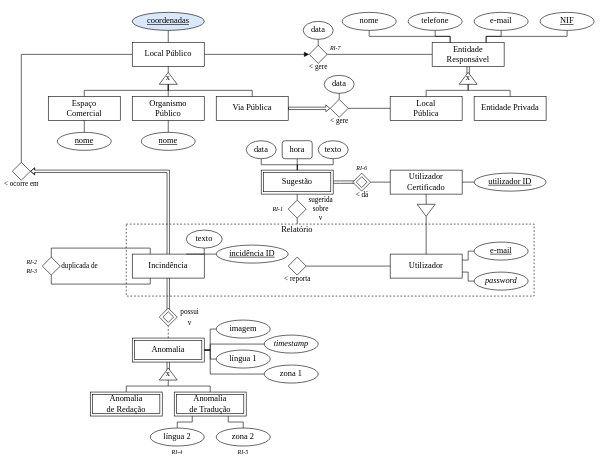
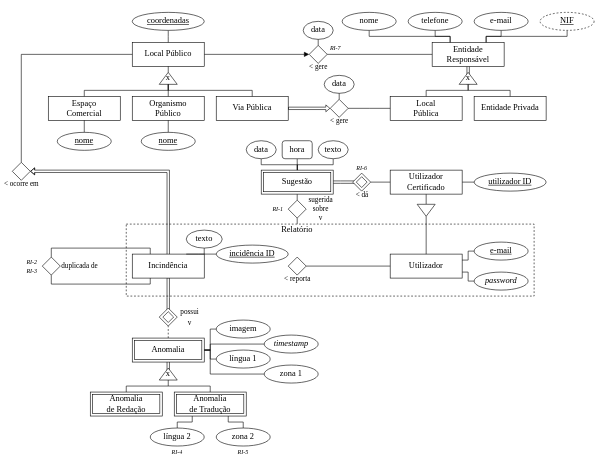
(168, 21) -> (168, 21)
(567, 21) -> (567, 21)
